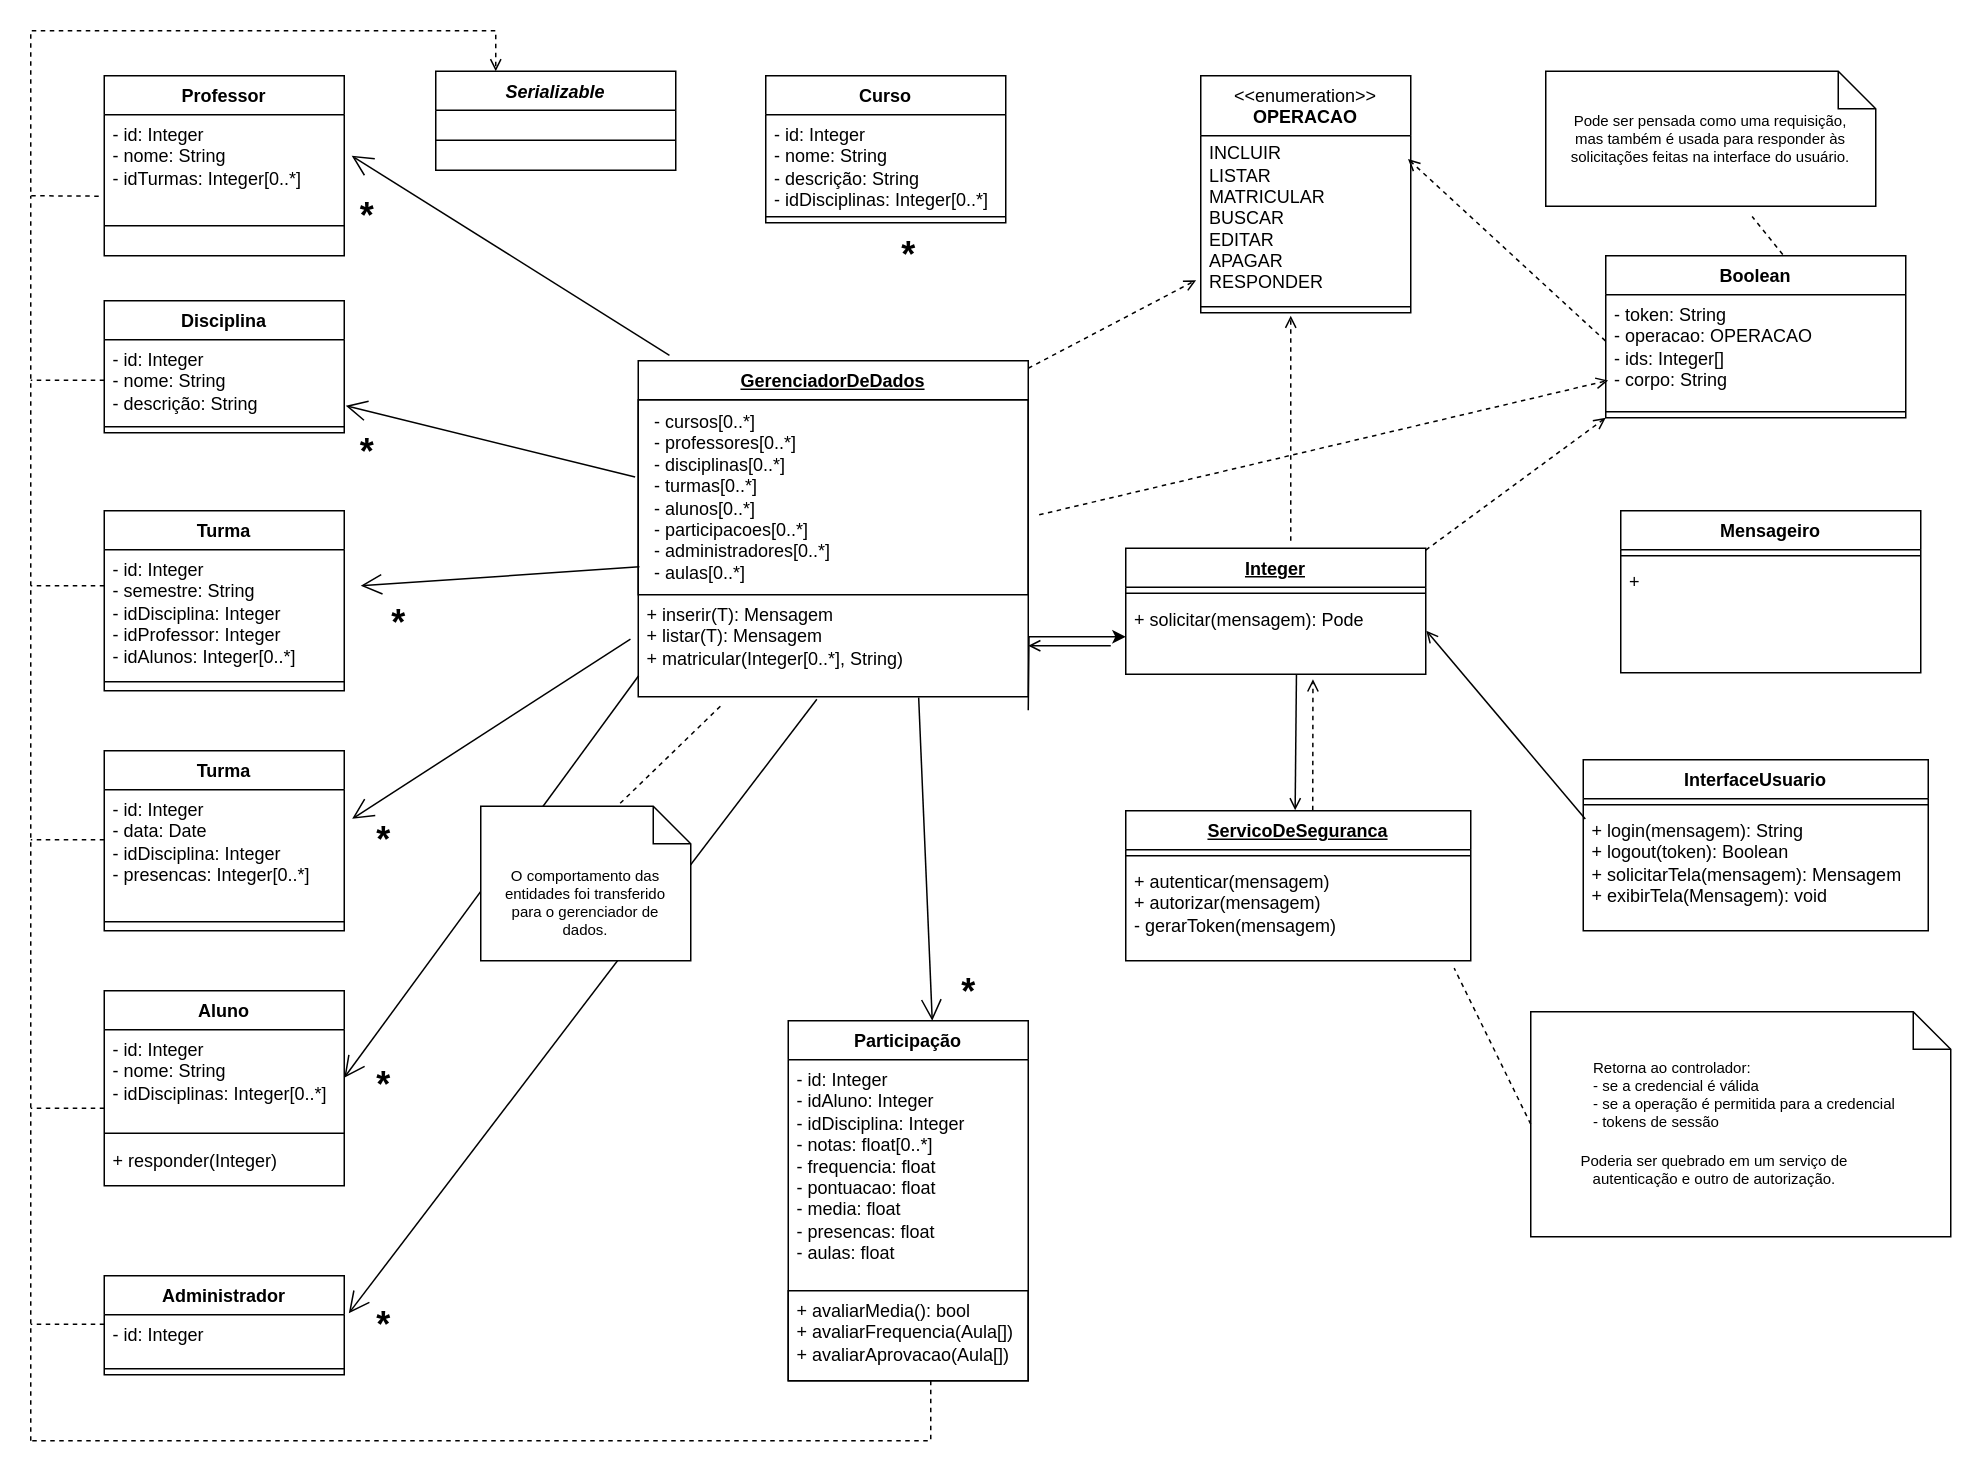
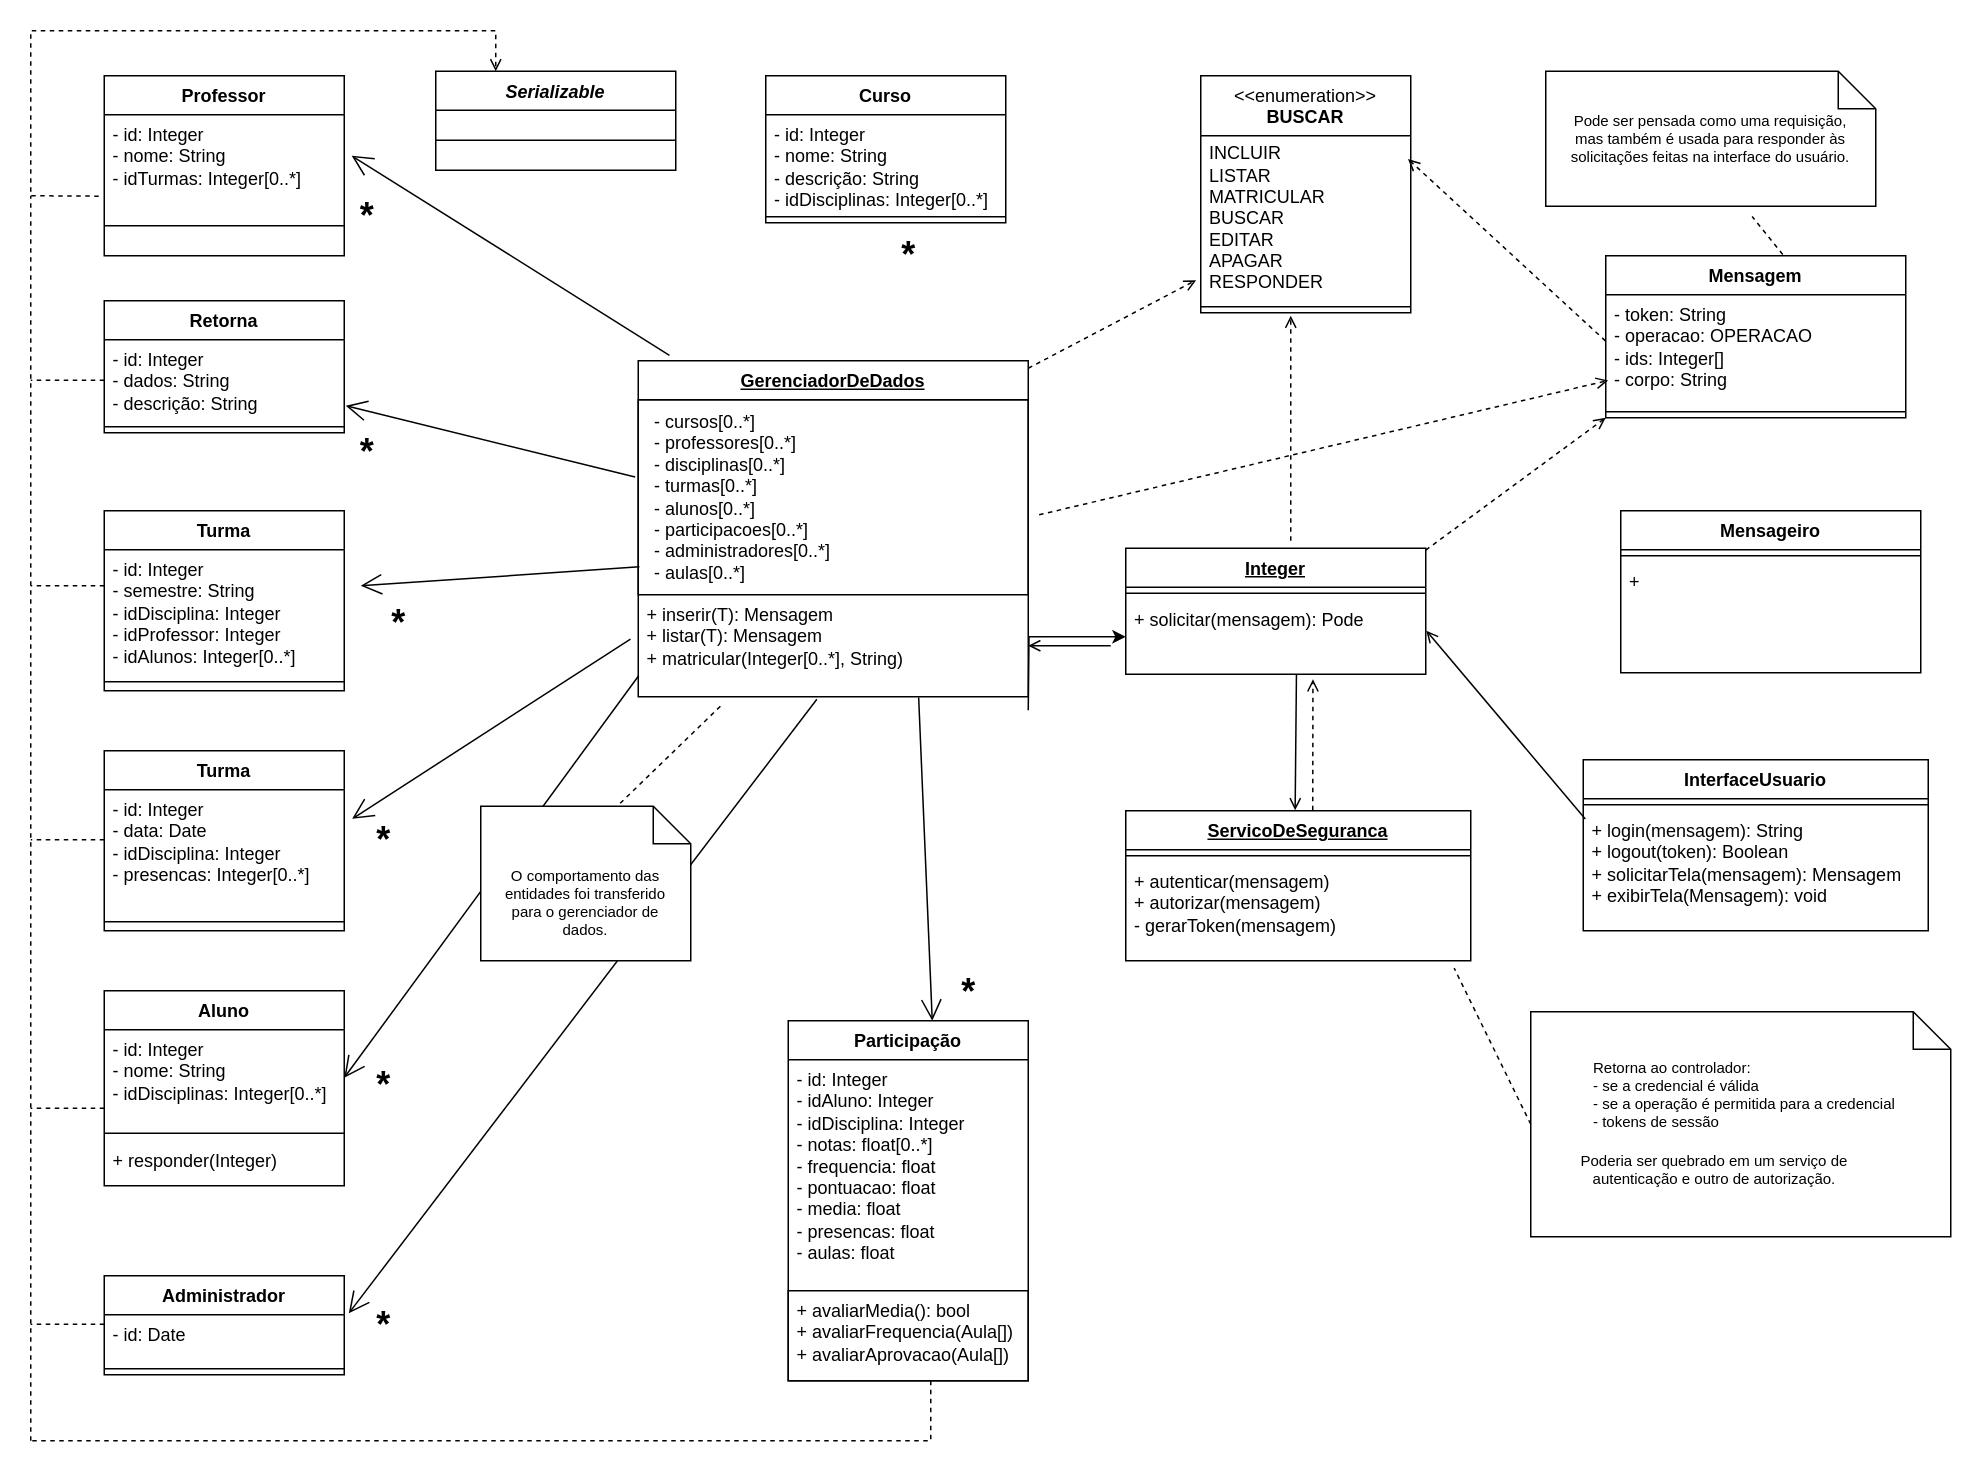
(1306, 108) -> (1306, 108)
(1756, 277) -> (1756, 277)
(224, 322) -> (224, 322)
(197, 383) -> (197, 383)
(169, 1336) -> (154, 1336)
